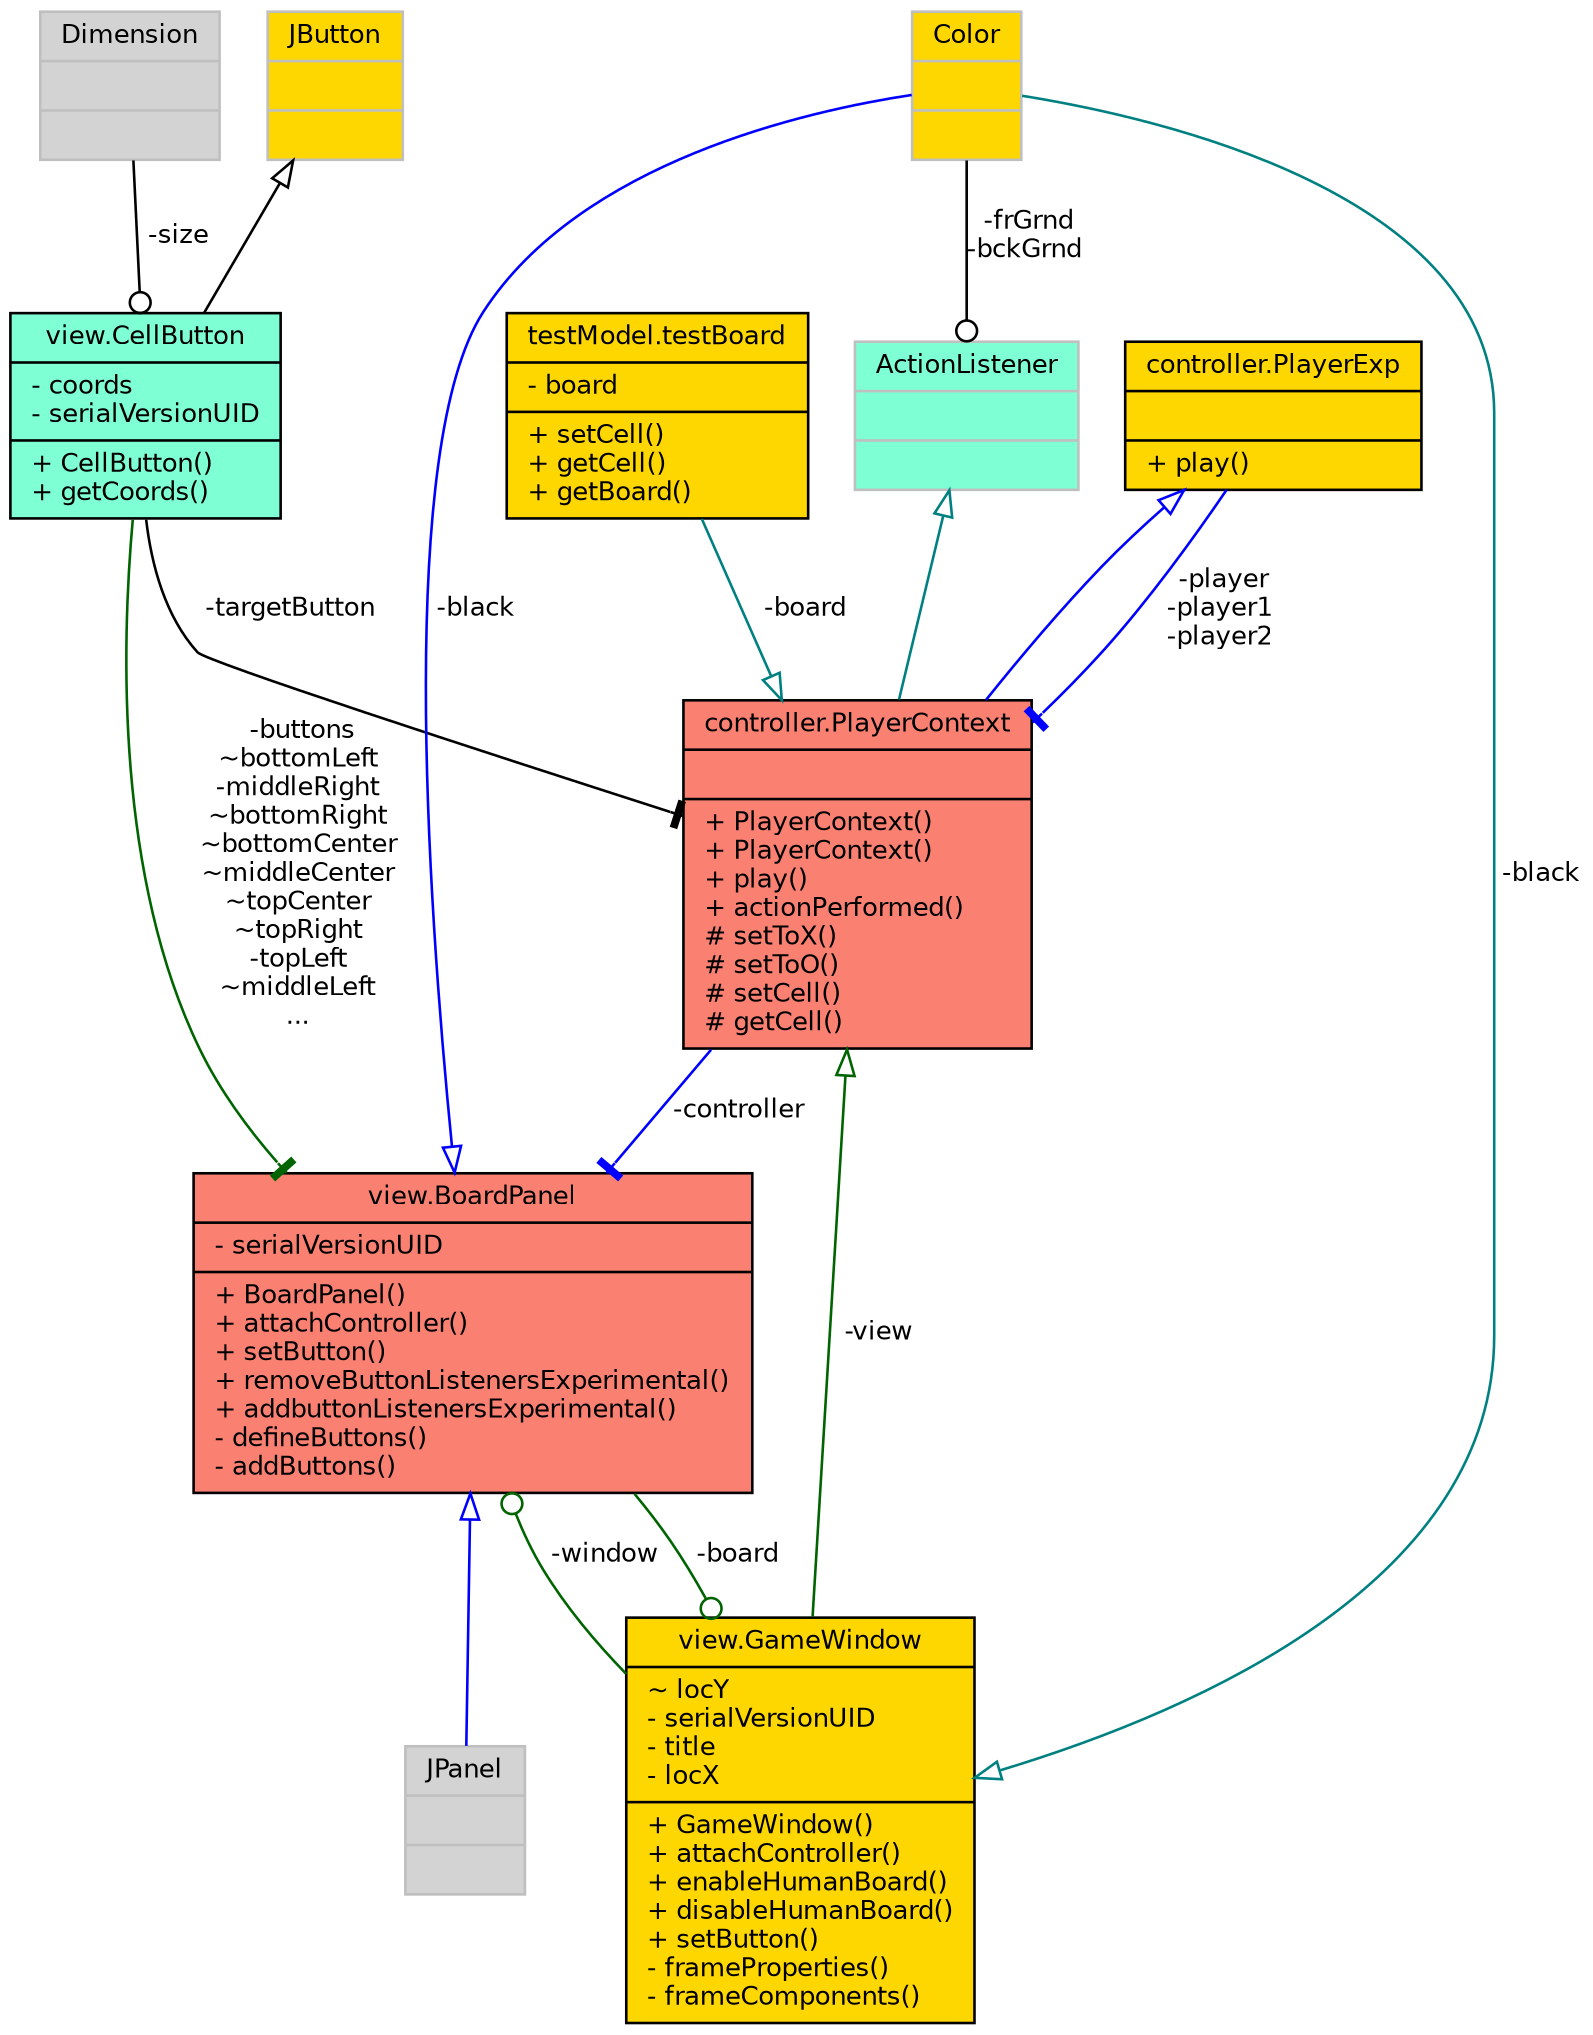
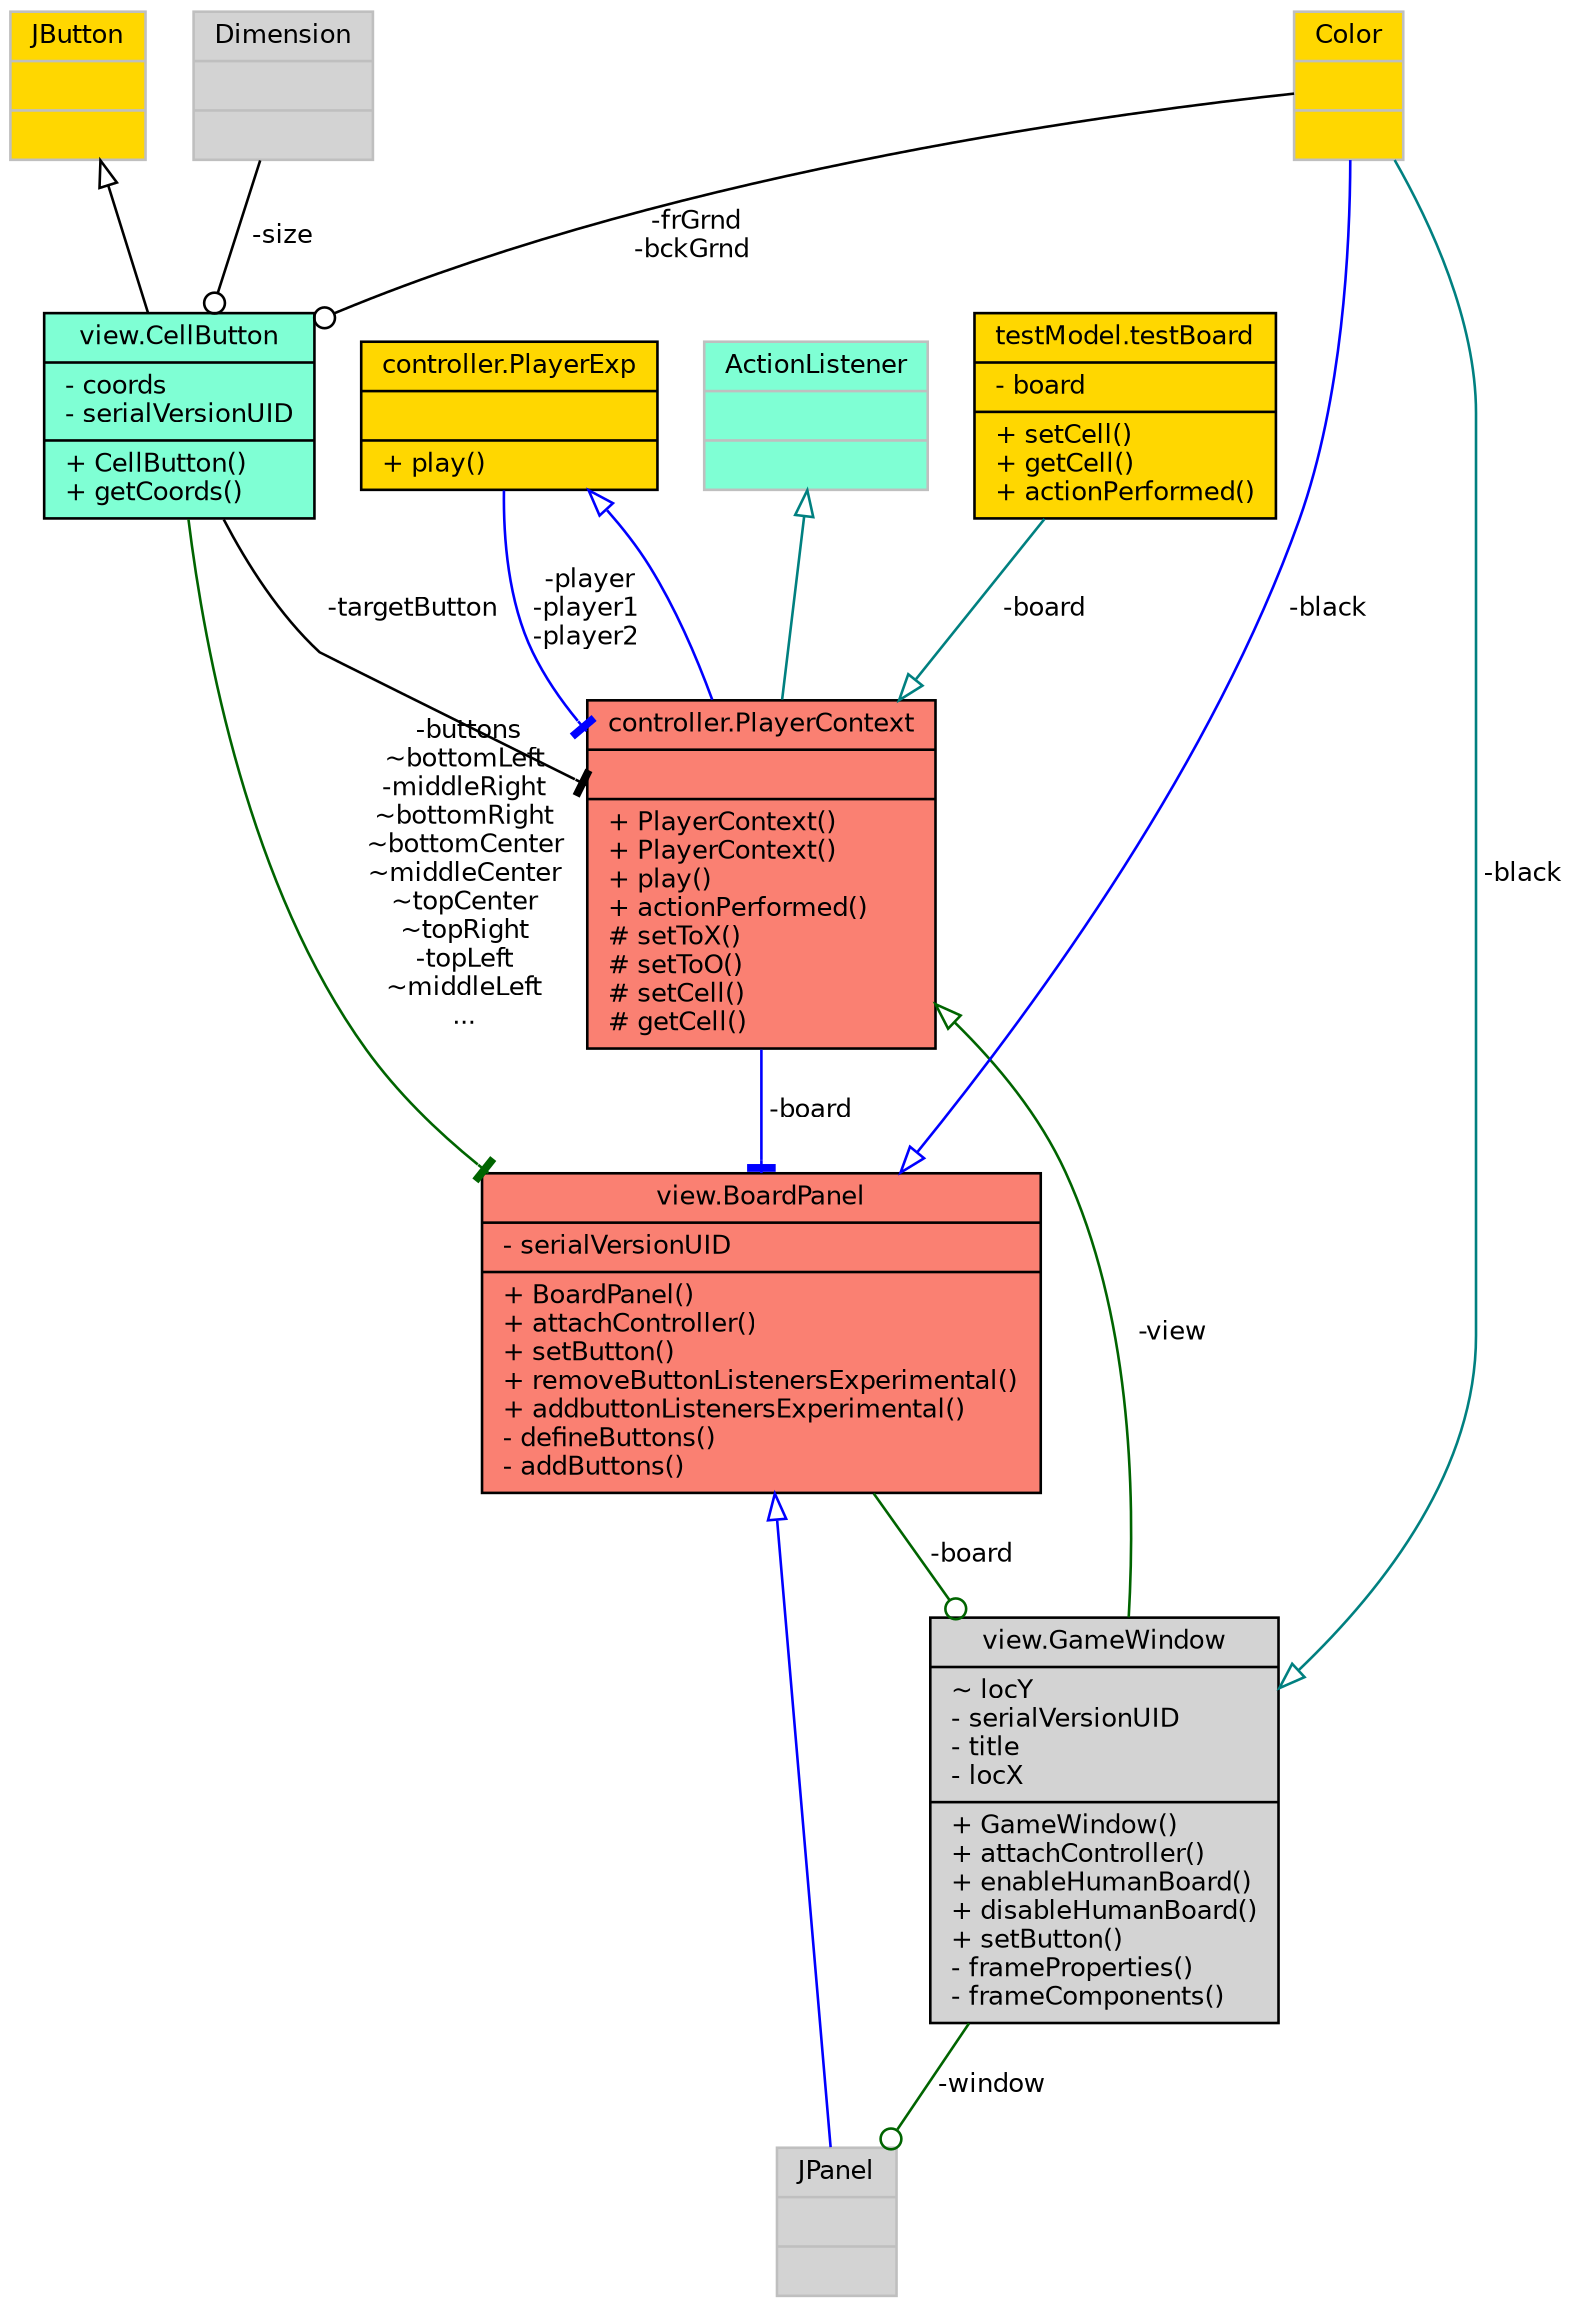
(967, 240) -> (807, 172)
(611, 492) -> (1125, 492)
(735, 1111) -> (807, 1111)
(563, 1599) -> (933, 2076)
(800, 1820) -> (1104, 1820)
